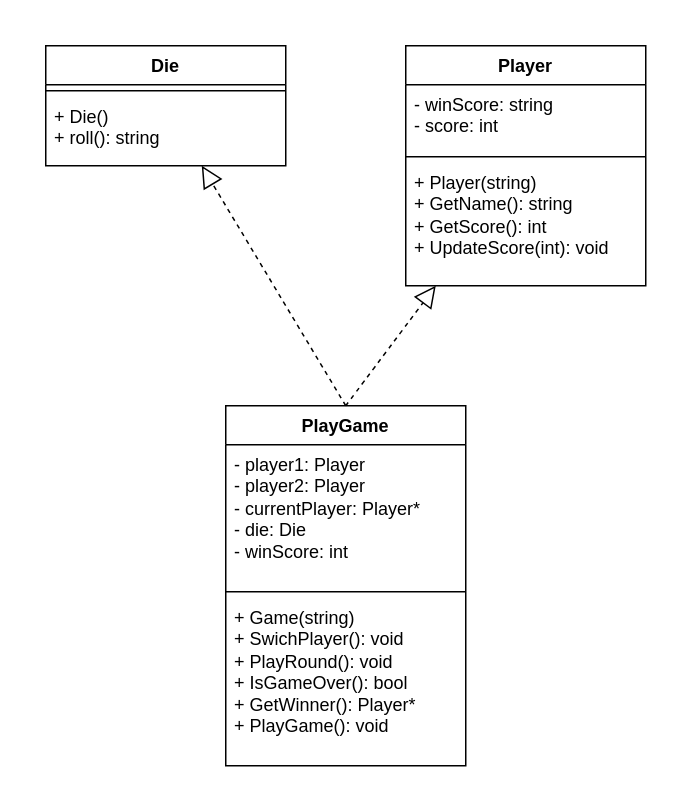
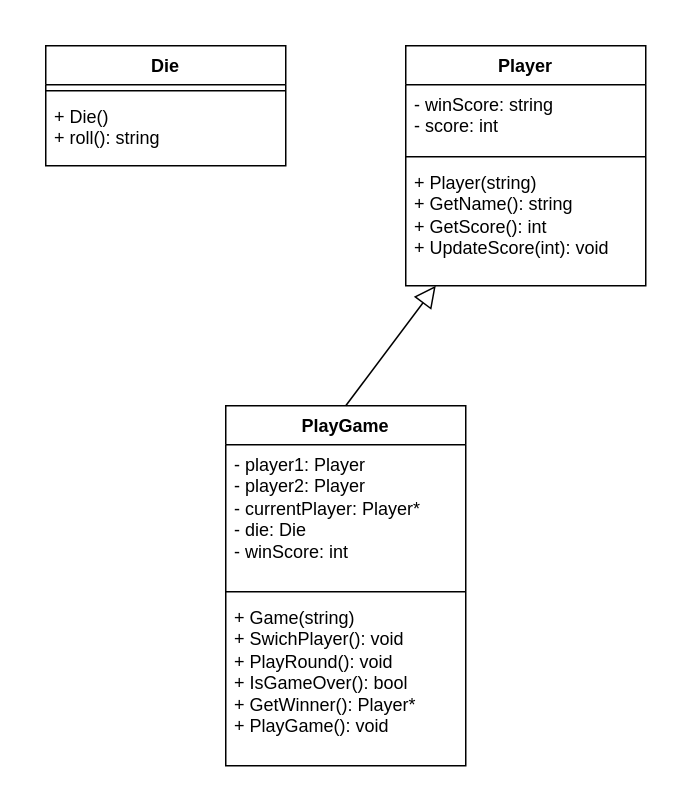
(278, 293) -> none
(385, 354) -> (385, 354)
